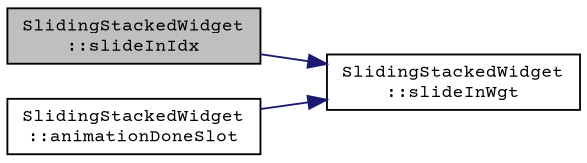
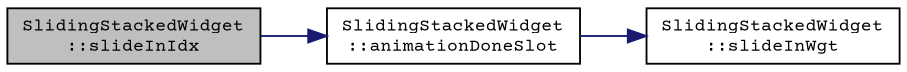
(284, 58) -> (284, 36)
